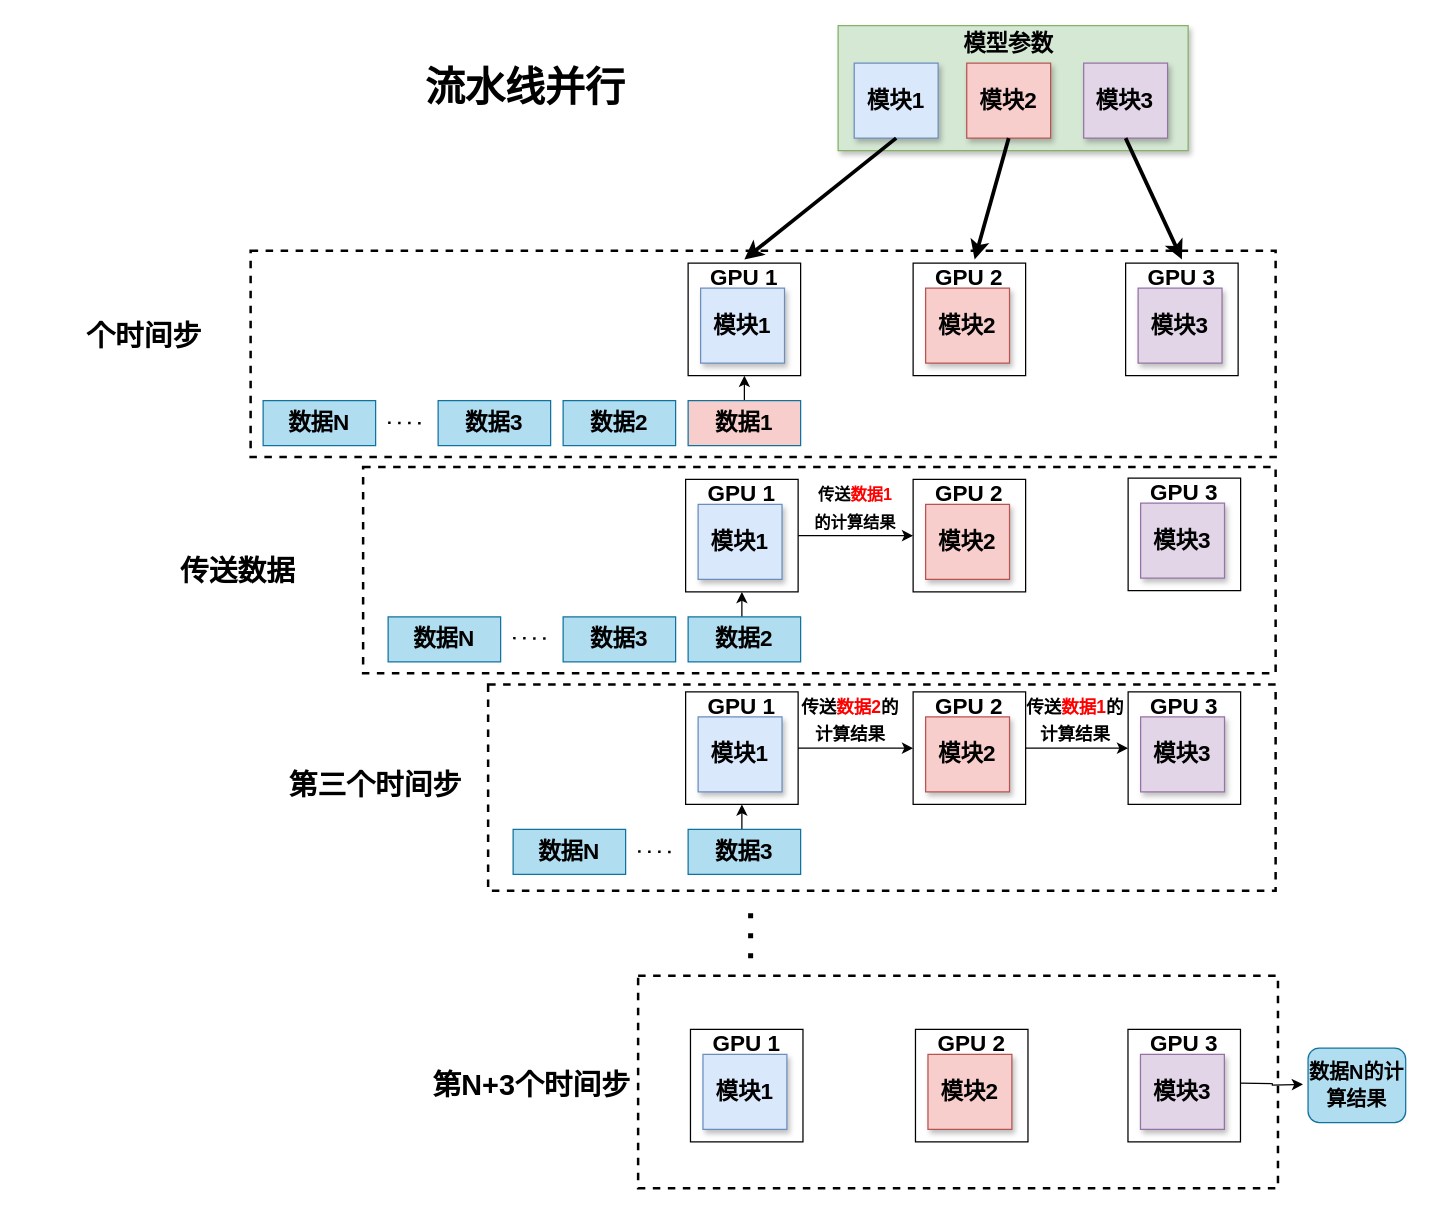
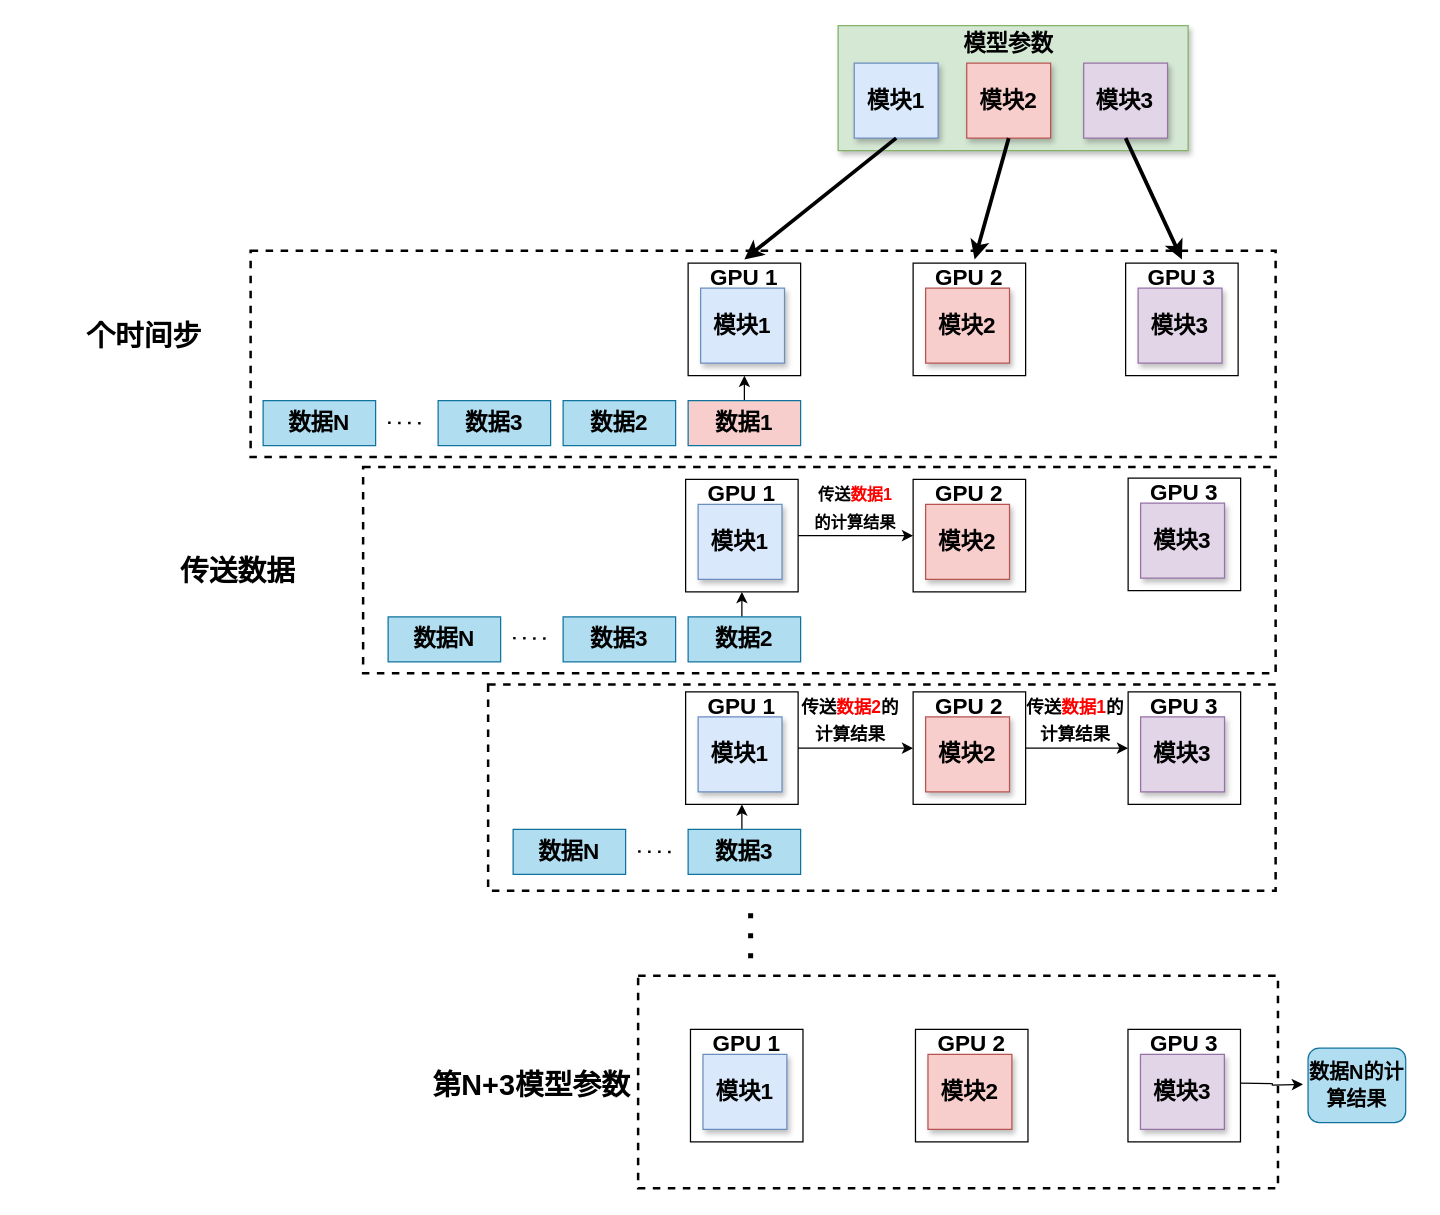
(526, 88) -> none
(376, 786) -> none
(532, 1086) -> (532, 1086)
